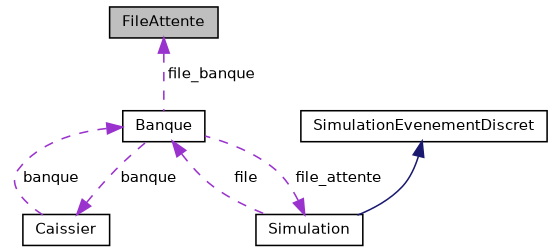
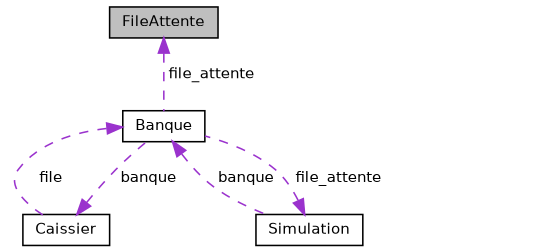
(209, 74) -> (209, 74)
(424, 126) -> none
(49, 178) -> (49, 178)
(244, 178) -> (244, 178)
